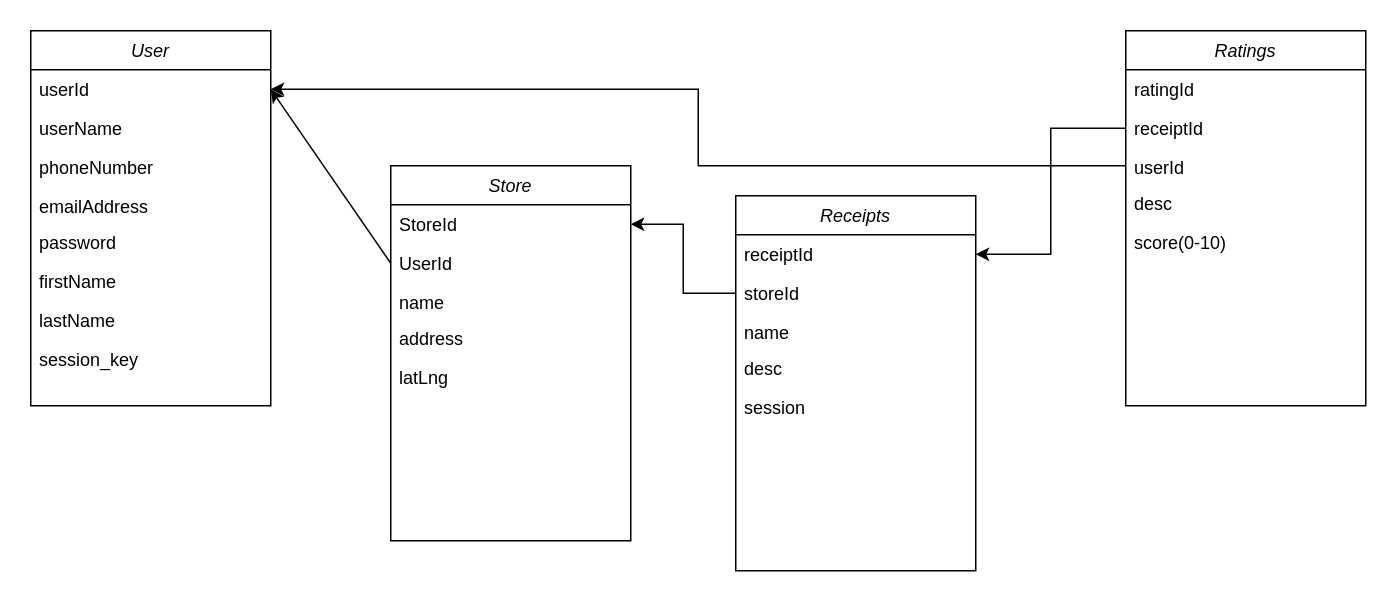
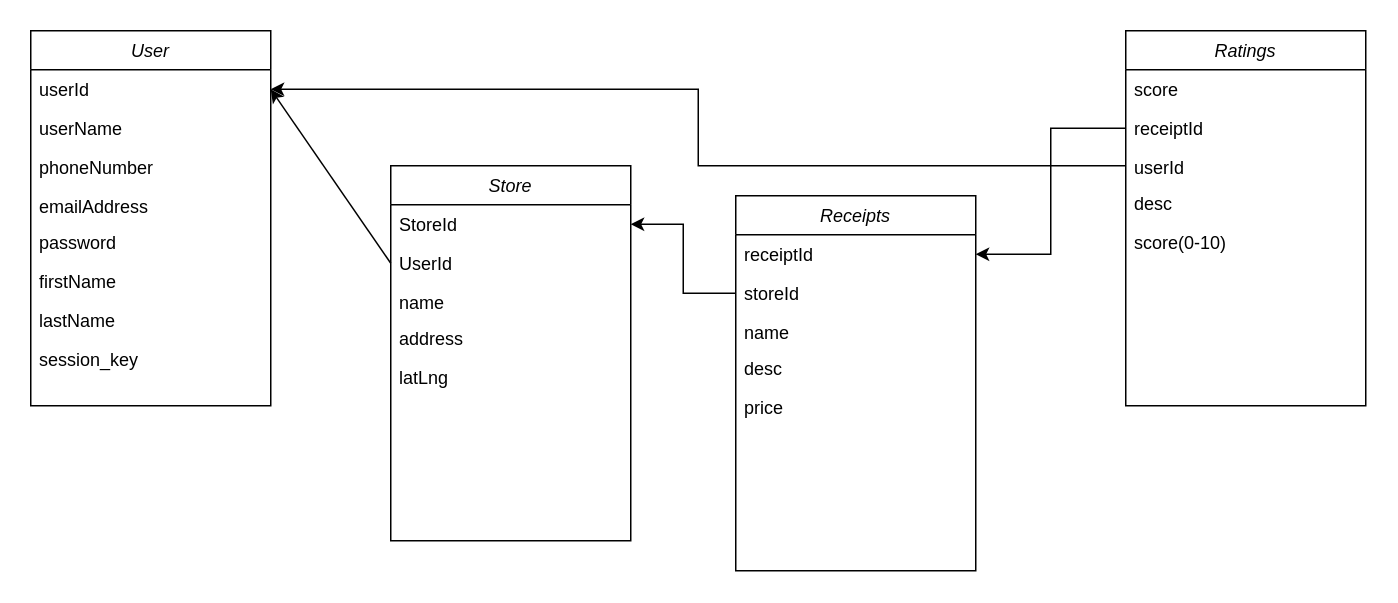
(1172, 90) -> (1159, 90)
(777, 408) -> (767, 408)
